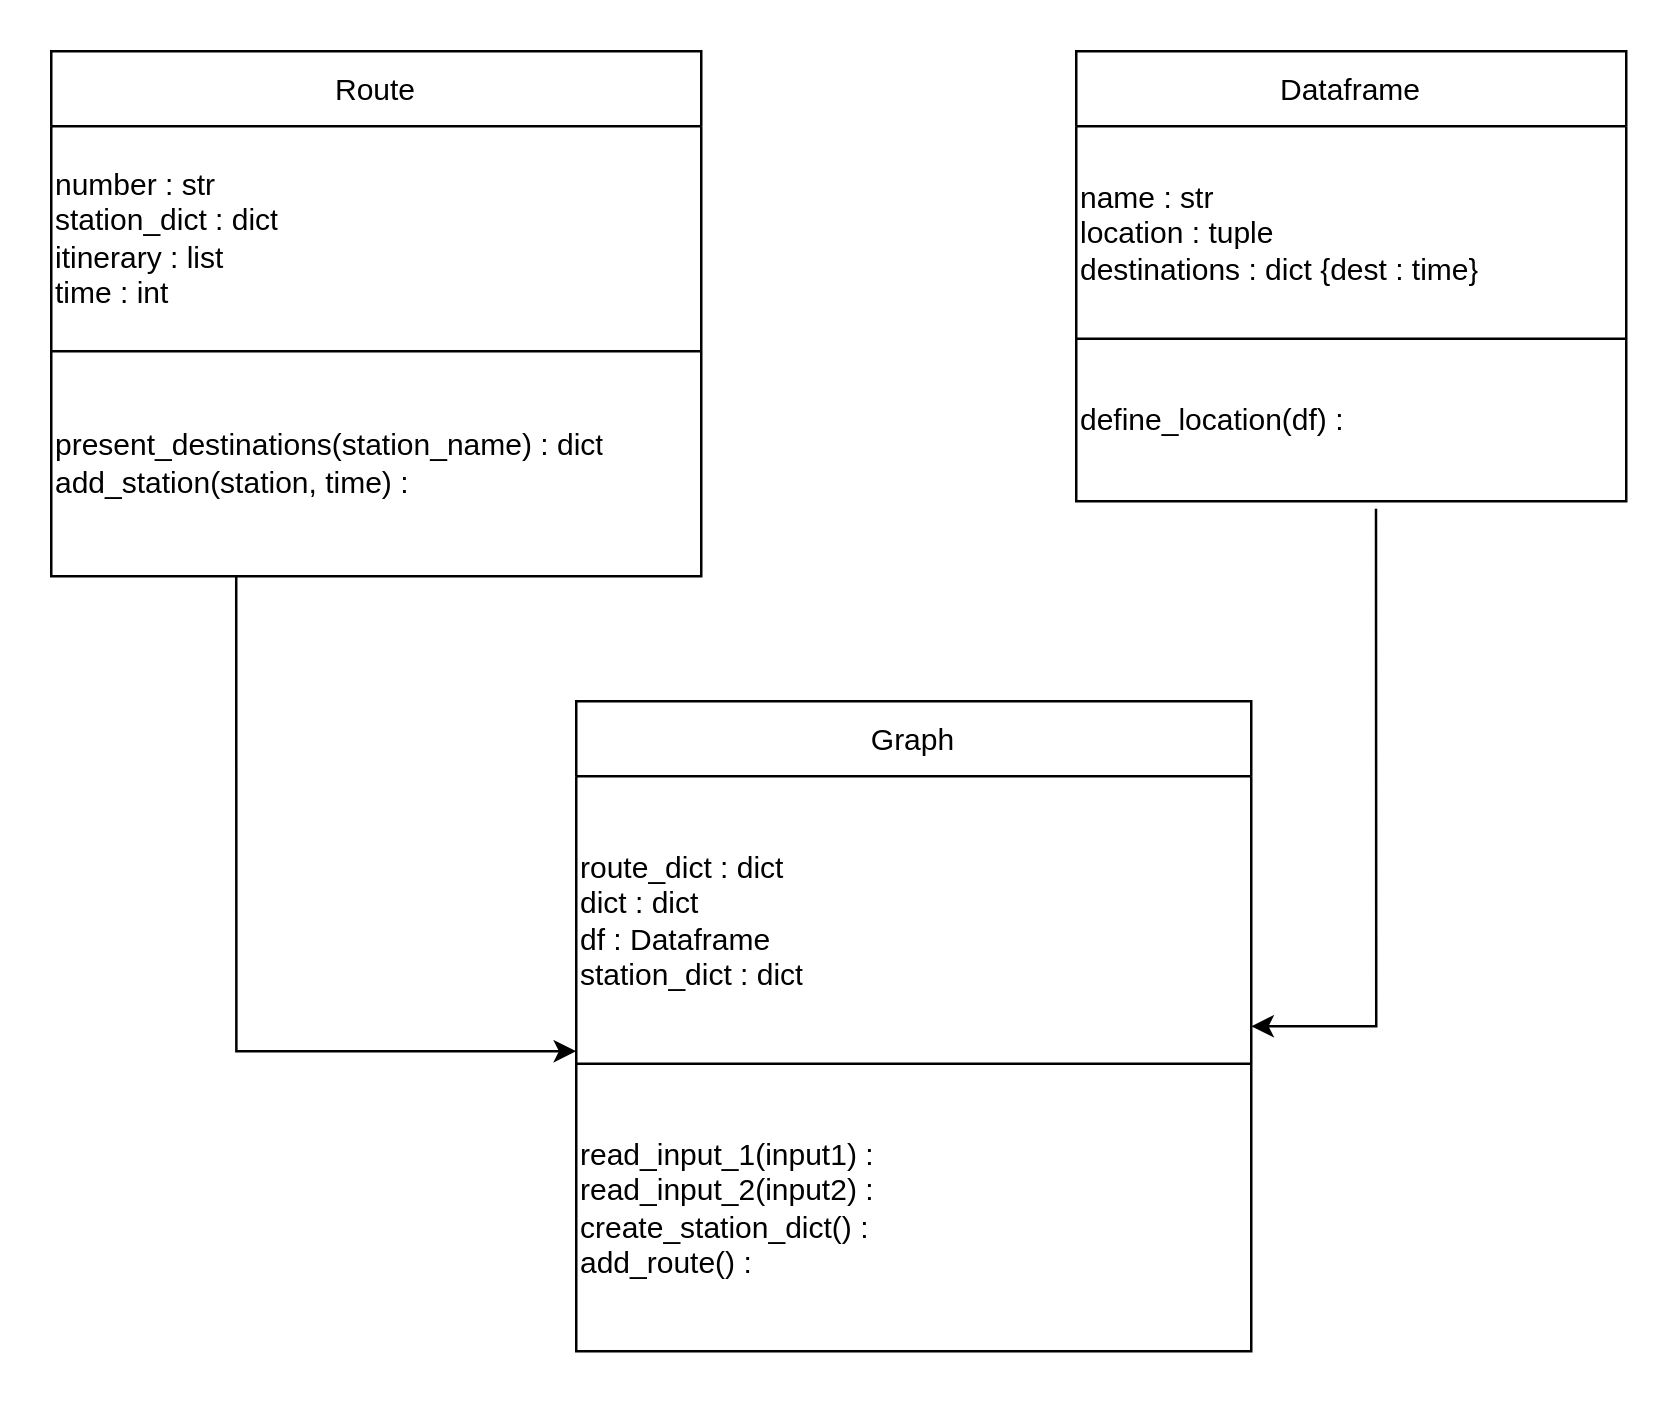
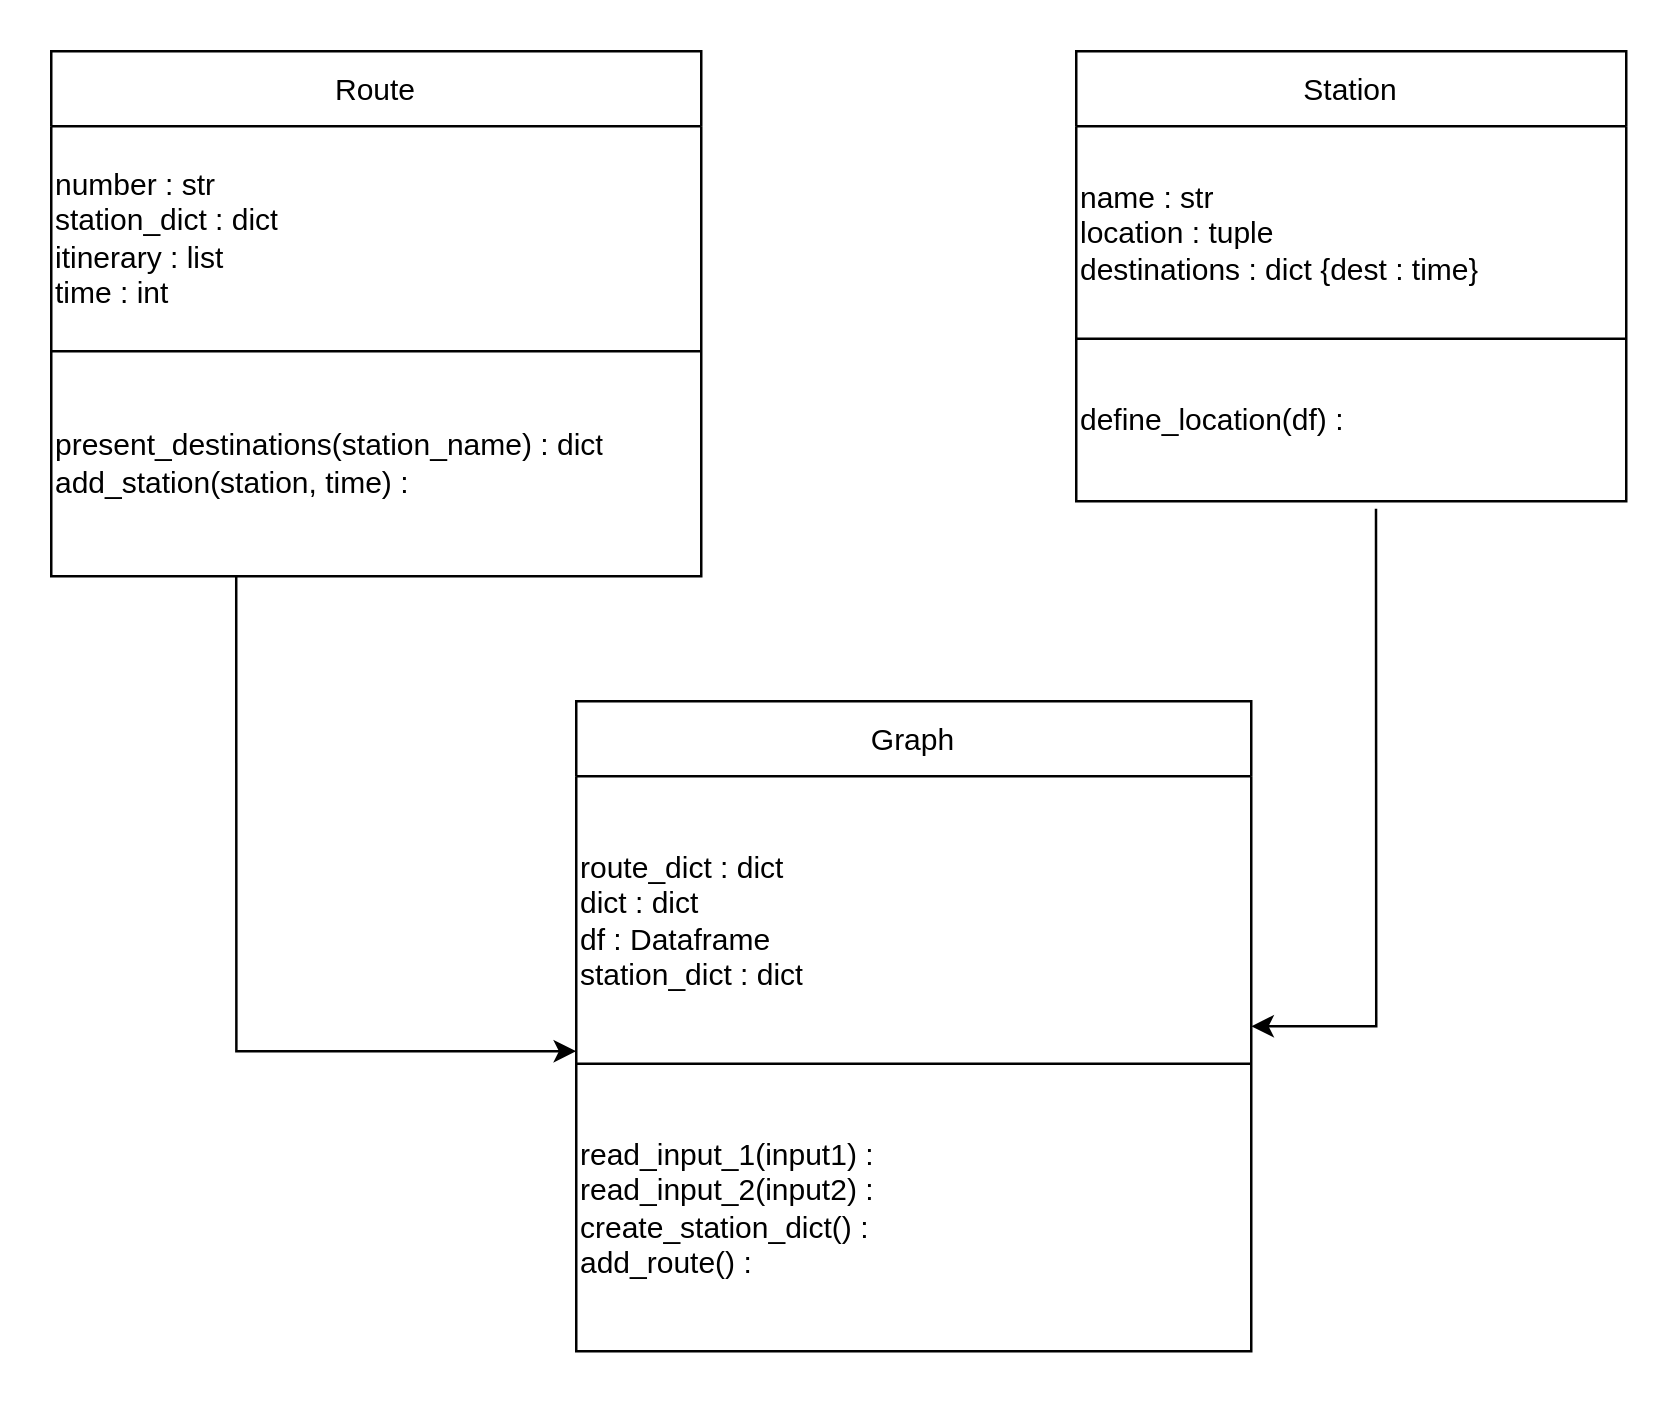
(1350, 90) -> (1350, 90)
